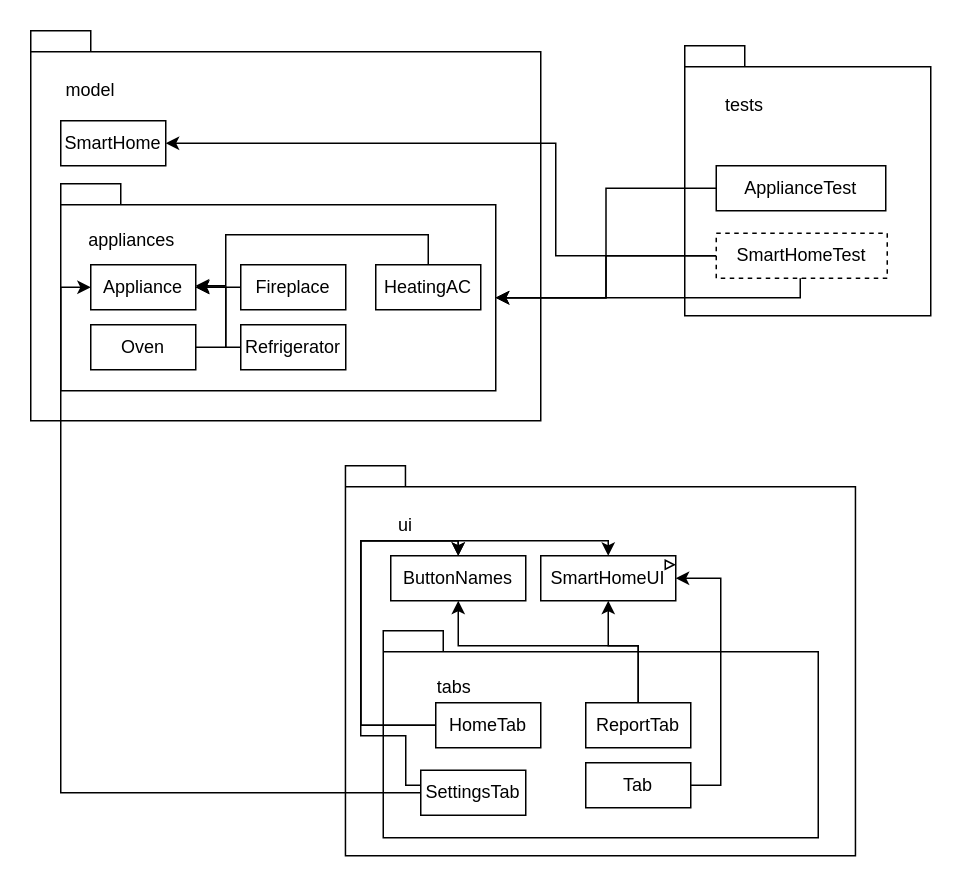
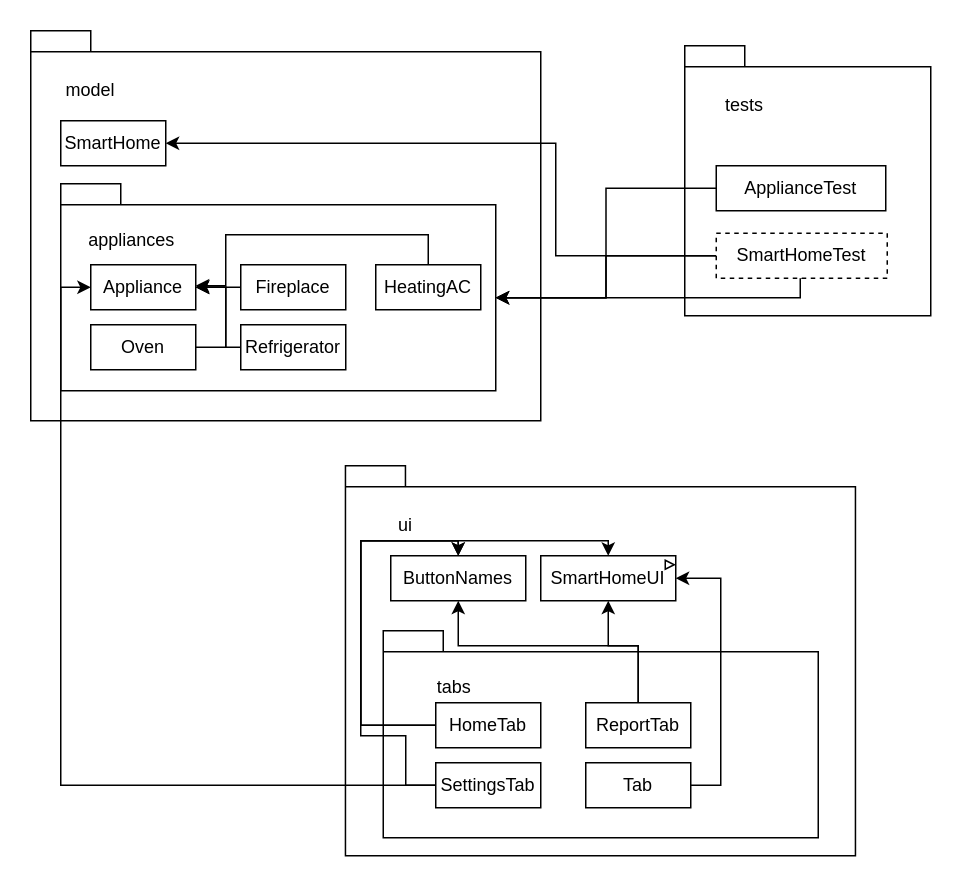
(473, 793) -> (488, 785)
